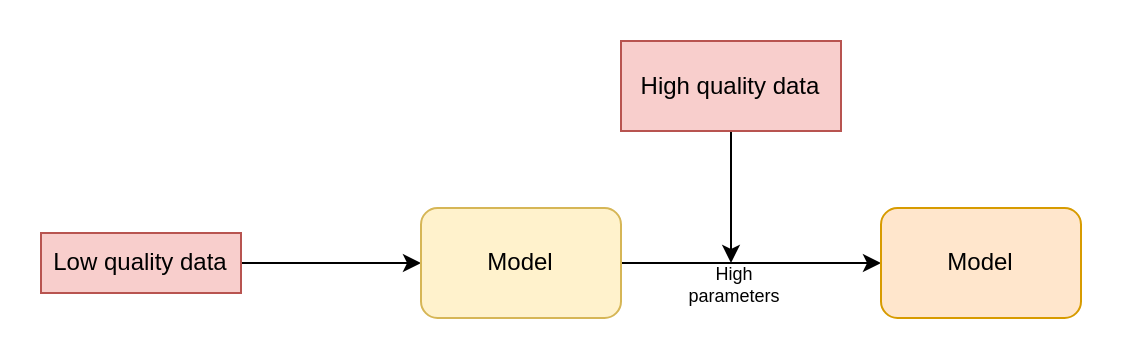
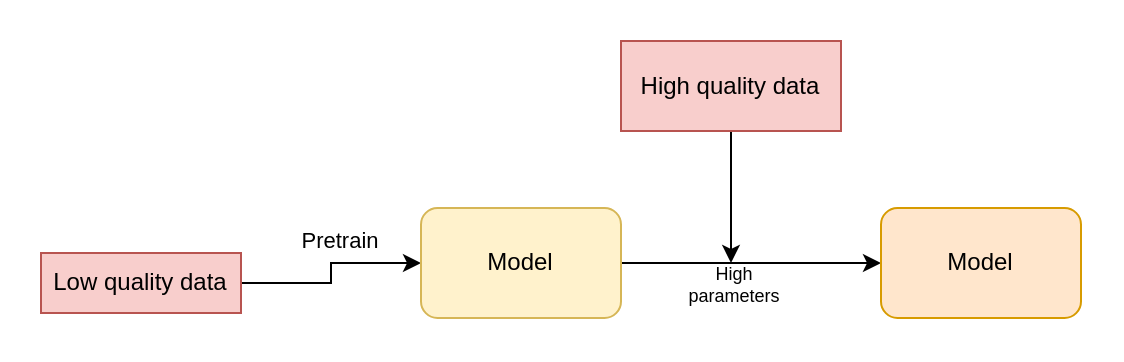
none -> (341, 240)
(141, 263) -> (141, 283)
